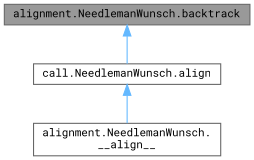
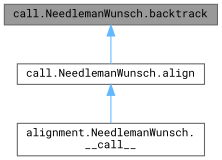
(127, 15) -> (111, 15)
(127, 140) -> (111, 140)
